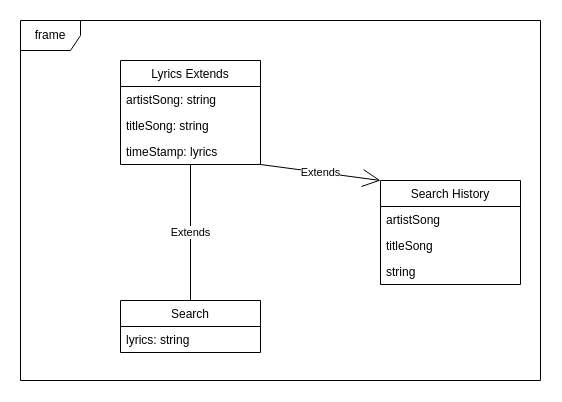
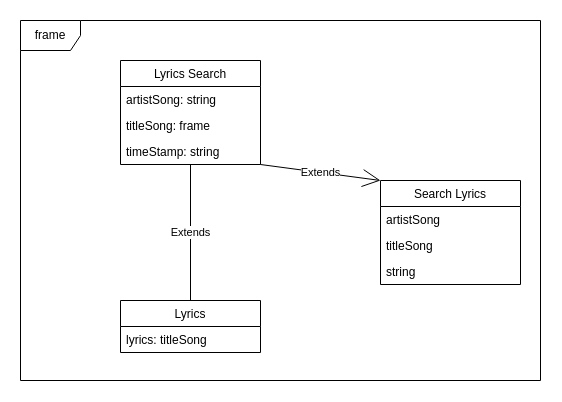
(190, 74) -> (190, 74)
(175, 126) -> (174, 126)
(175, 152) -> (177, 152)
(450, 194) -> (450, 194)
(190, 314) -> (190, 314)
(165, 340) -> (174, 340)
